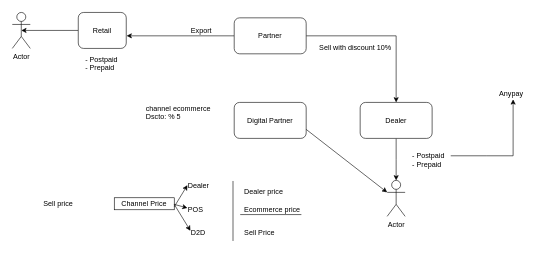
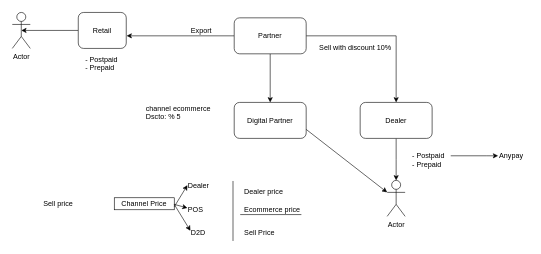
(513, 93) -> (513, 156)
none -> (270, 96)
